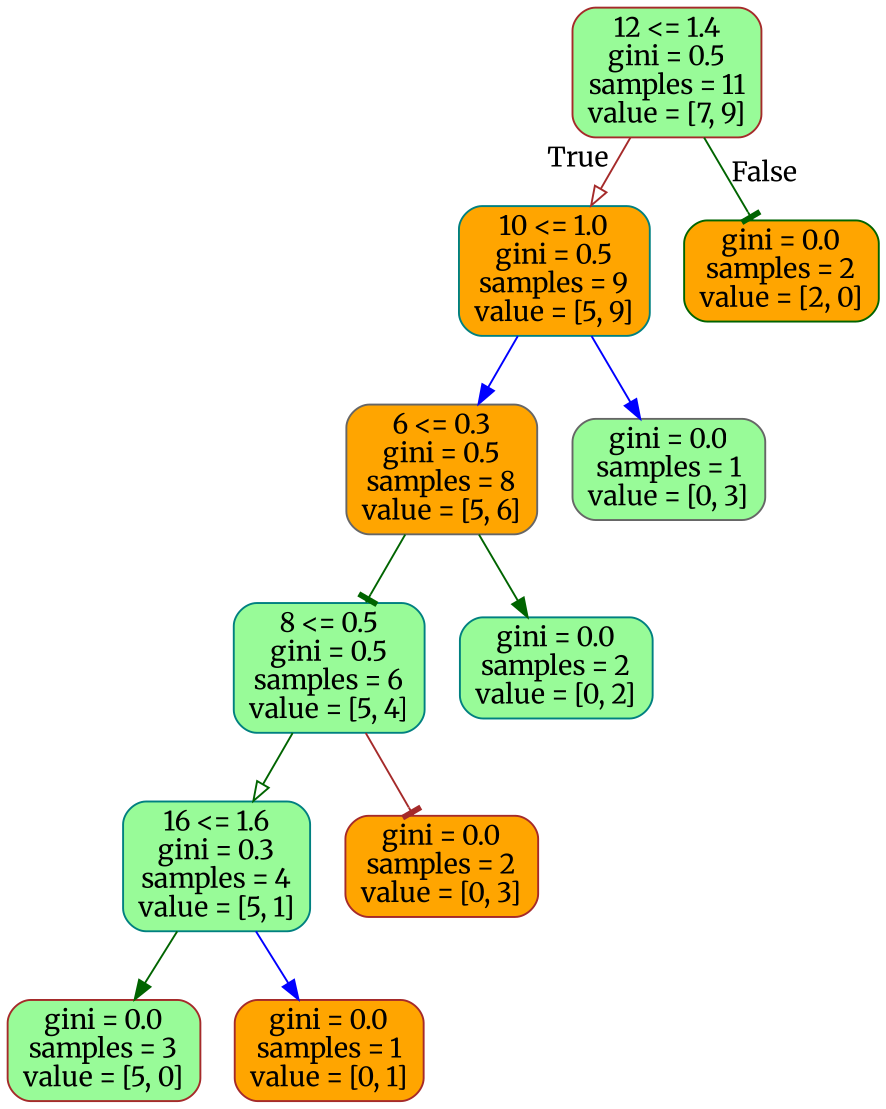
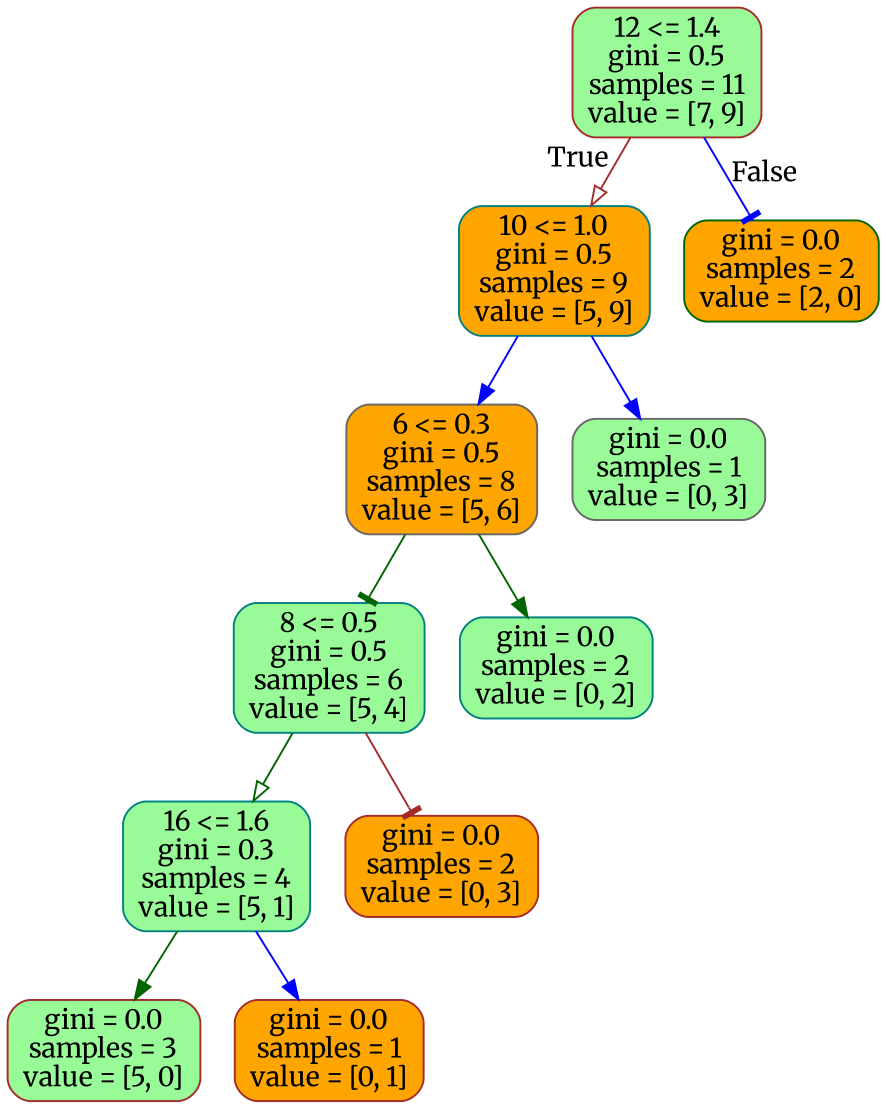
(726, 175) -> (726, 175)
